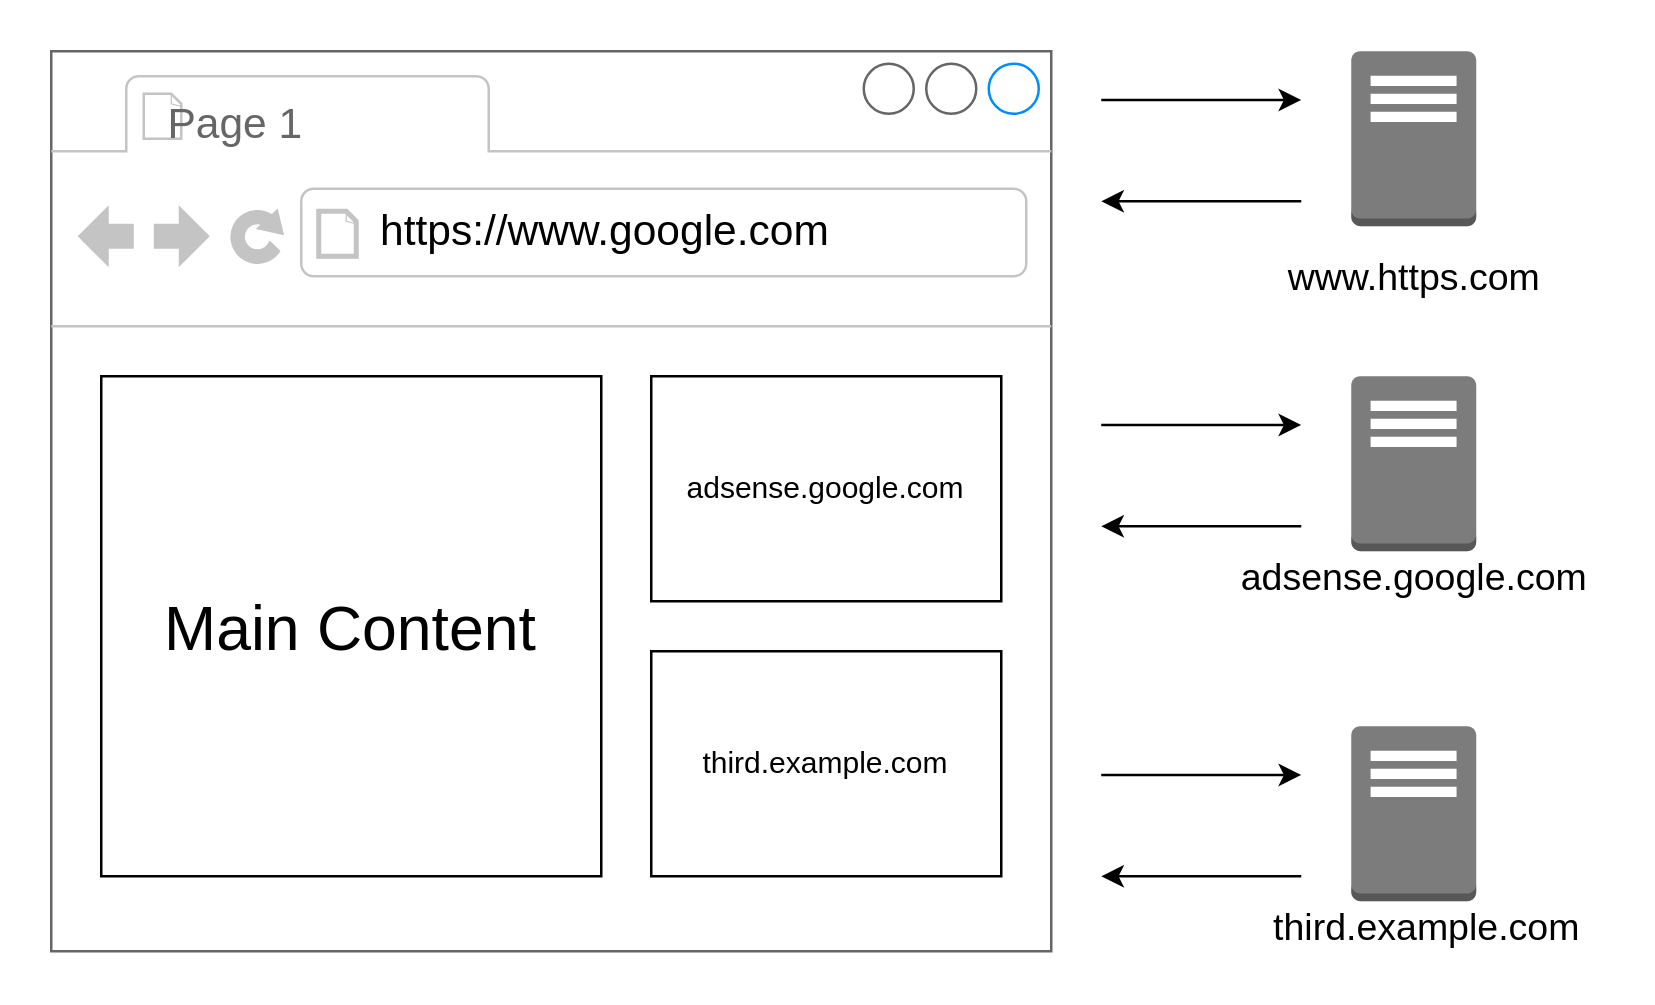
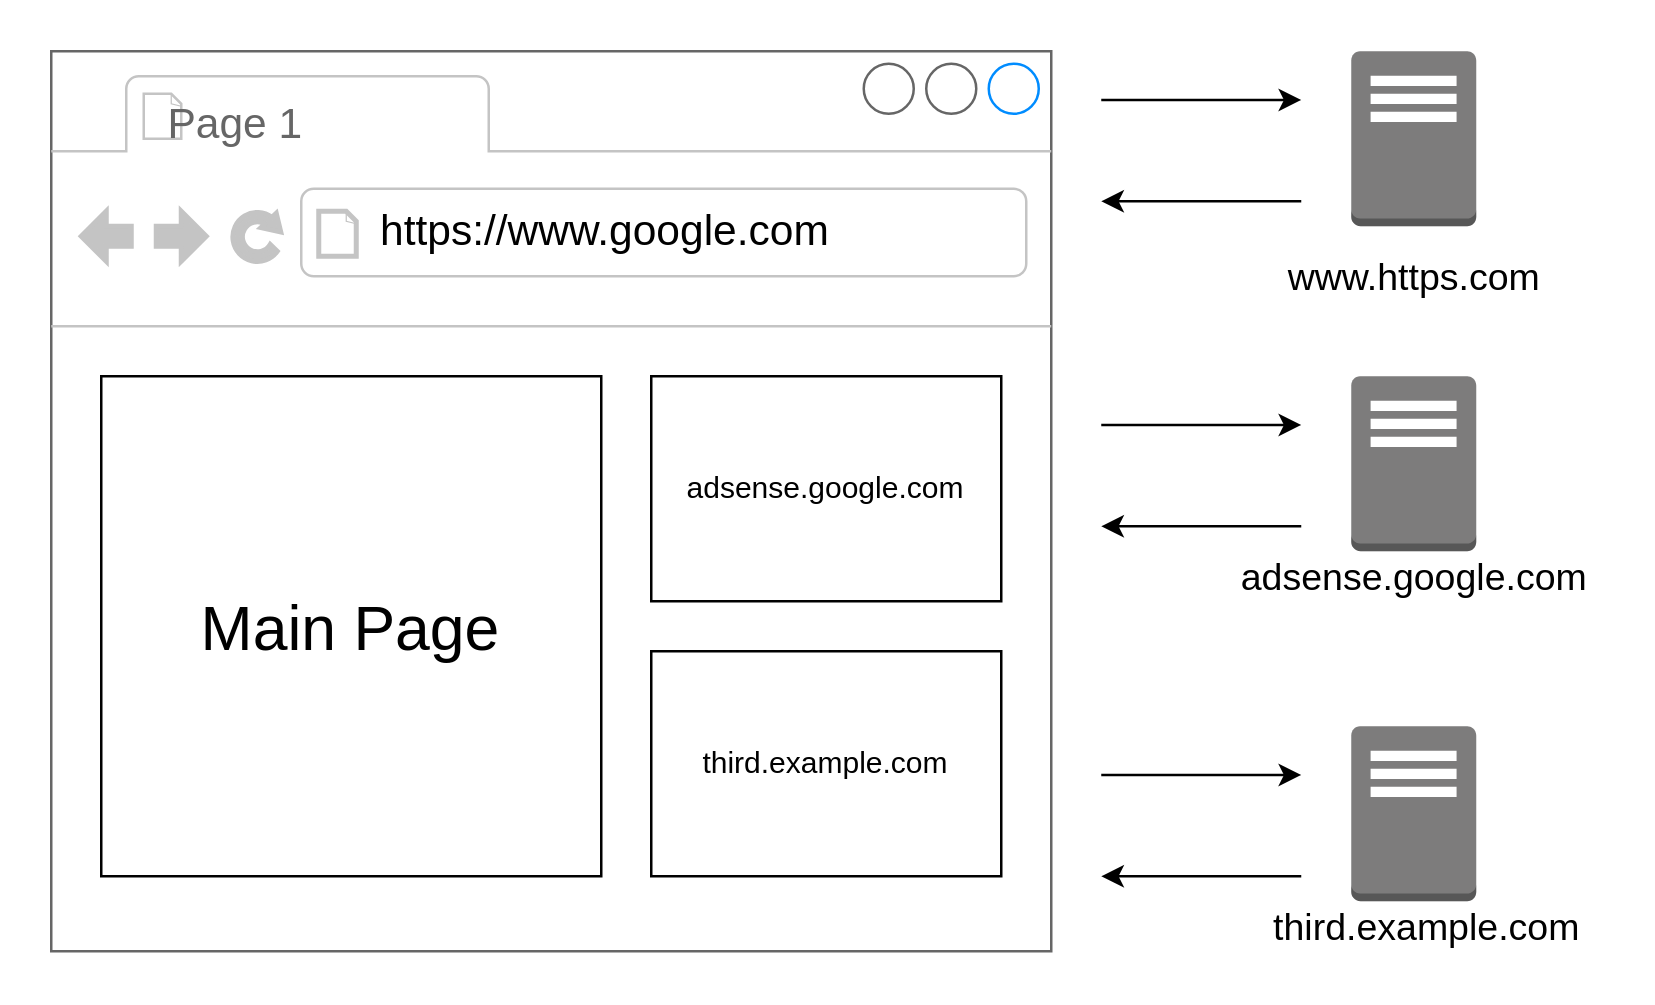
(351, 626) -> (351, 626)
